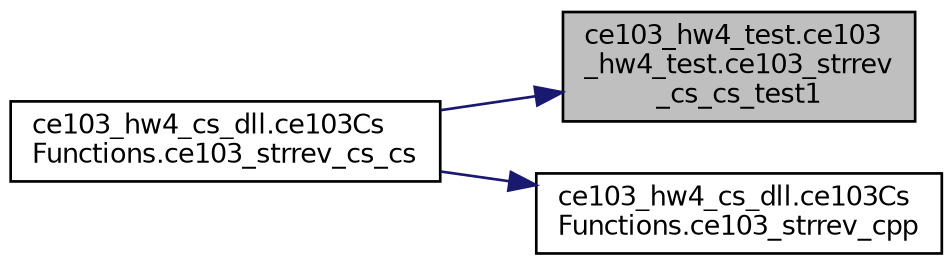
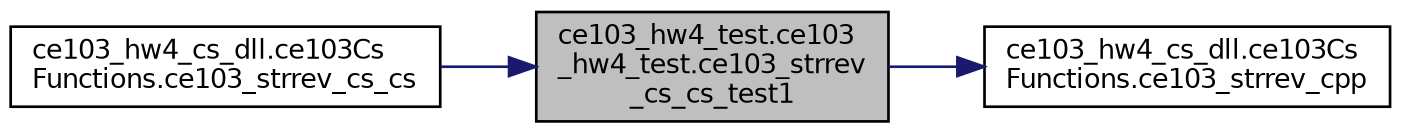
(475, 176) -> (923, 67)
